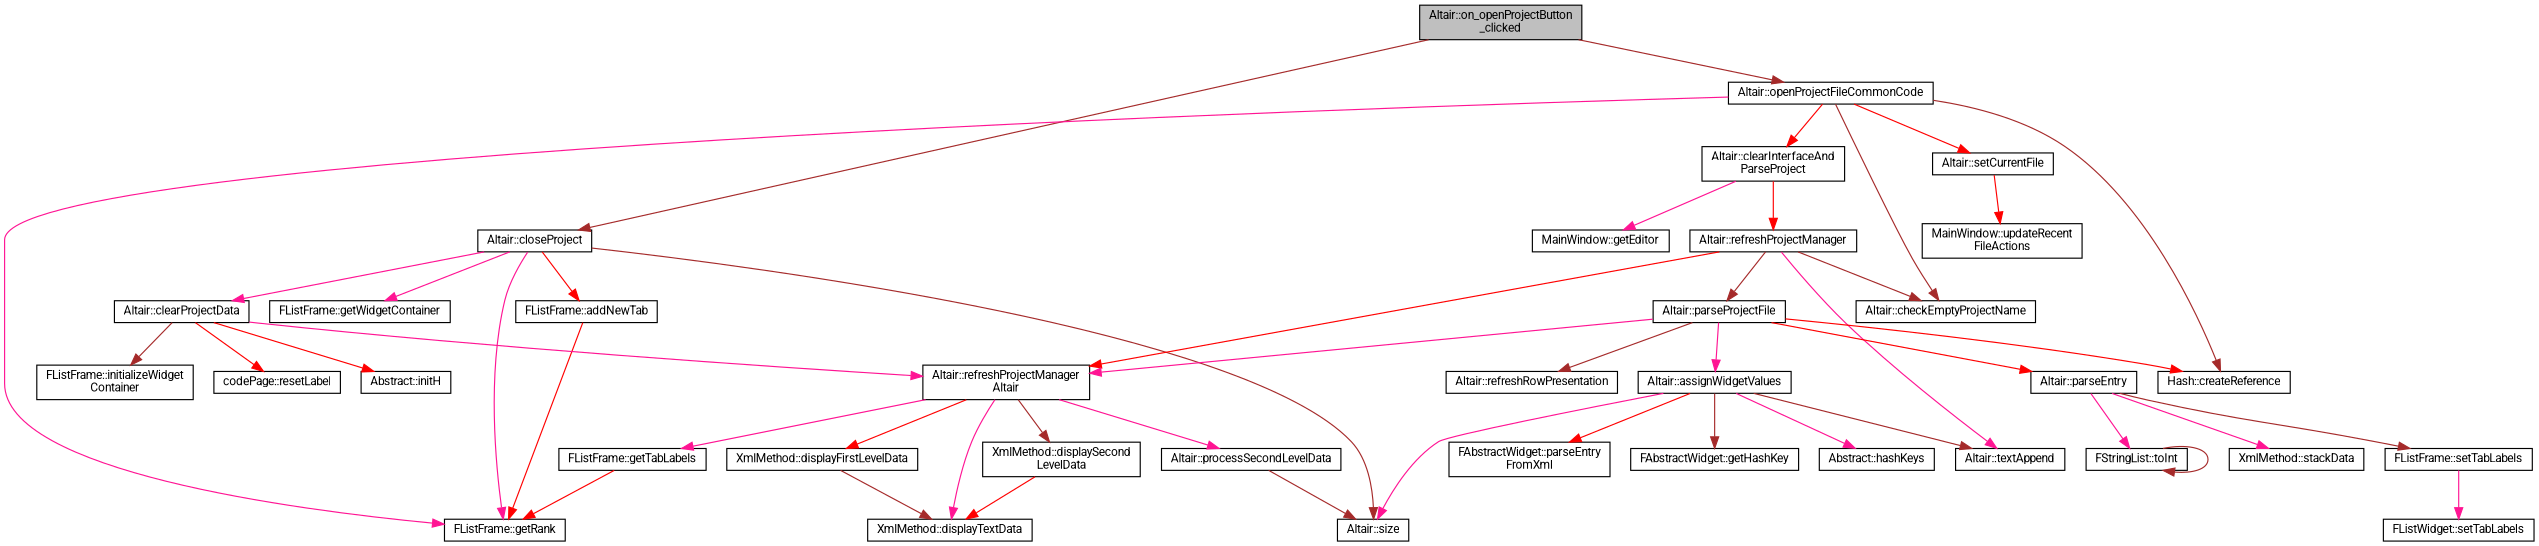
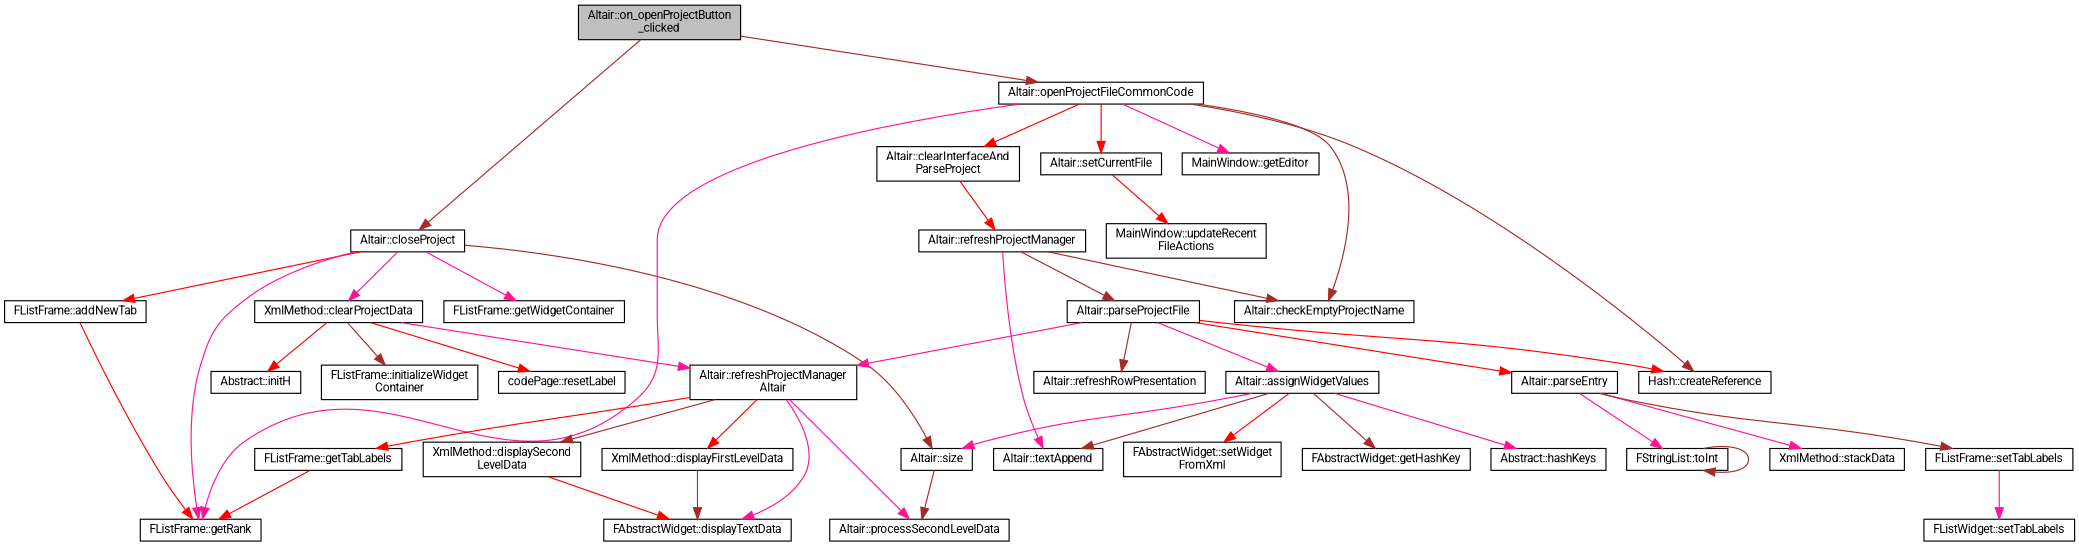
(1685, 203) -> (1170, 126)
(1410, 308) -> none
(182, 312) -> (339, 312)
(809, 423) -> (539, 421)
(1529, 459) -> (1202, 459)
(1307, 492) -> (929, 489)
(950, 530) -> (697, 530)
